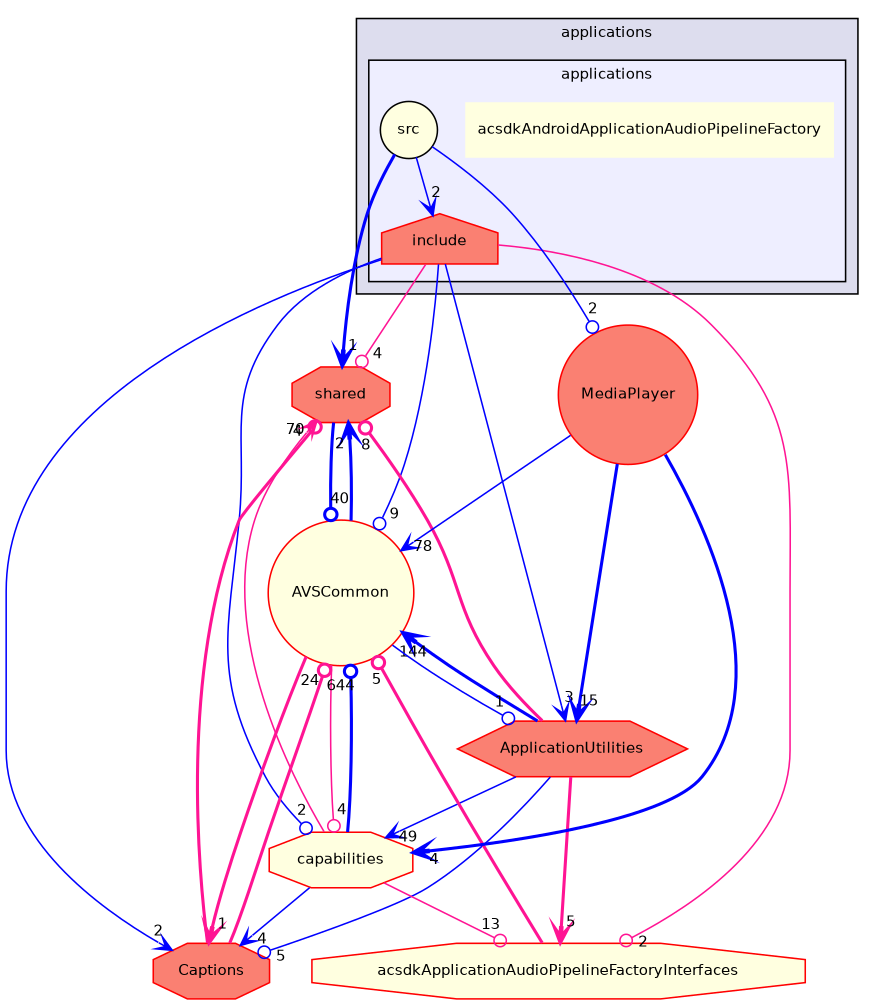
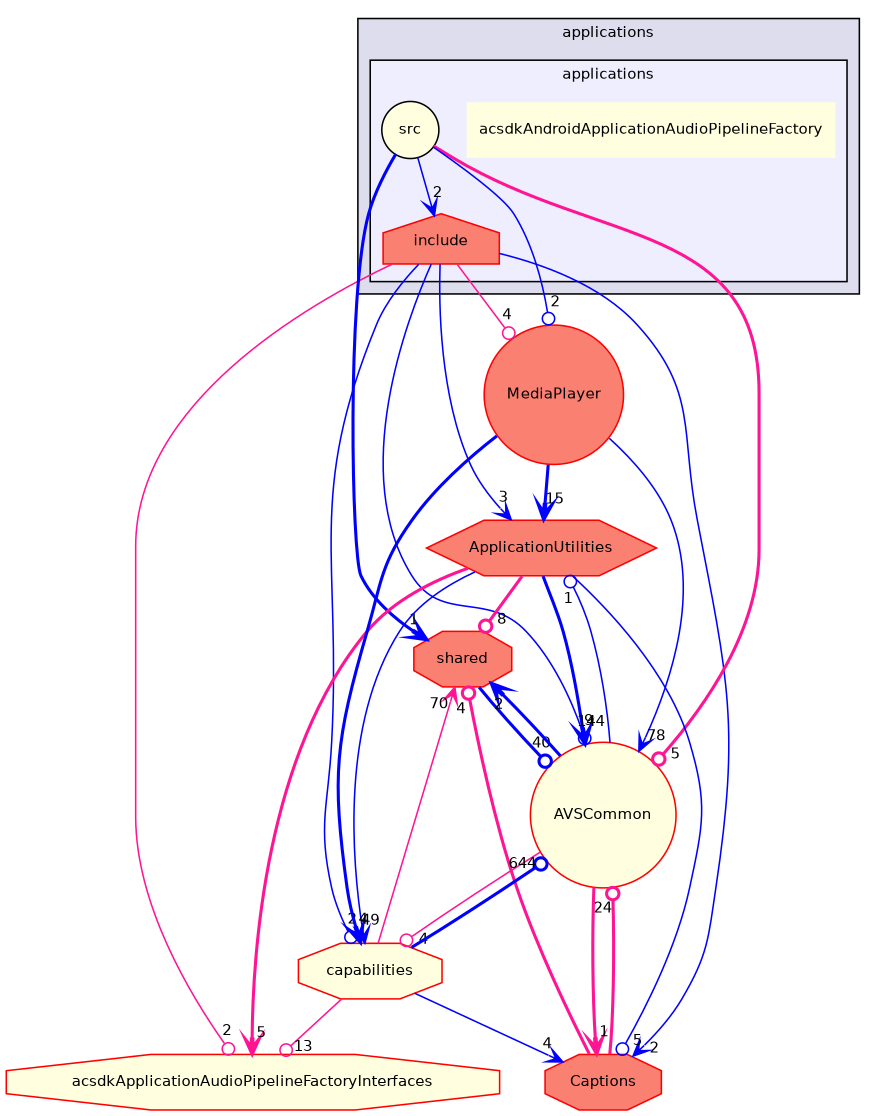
(396, 310) -> (487, 304)
(464, 813) -> (756, 367)
